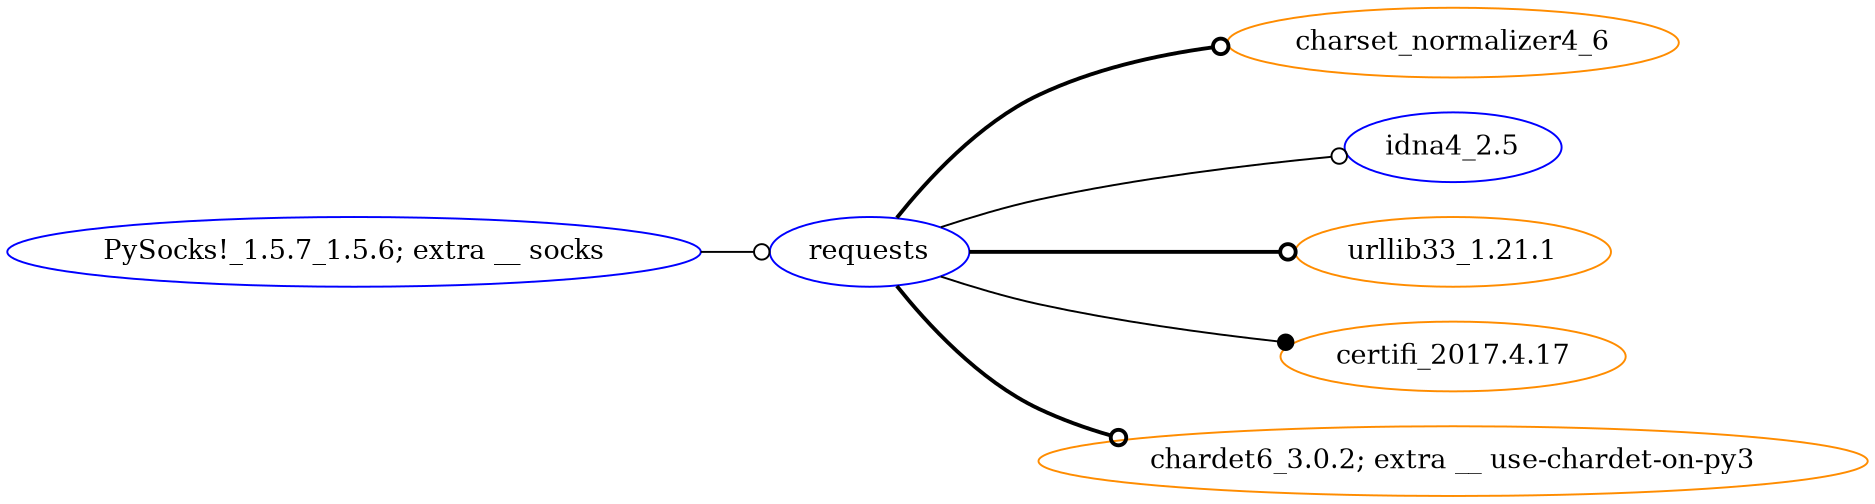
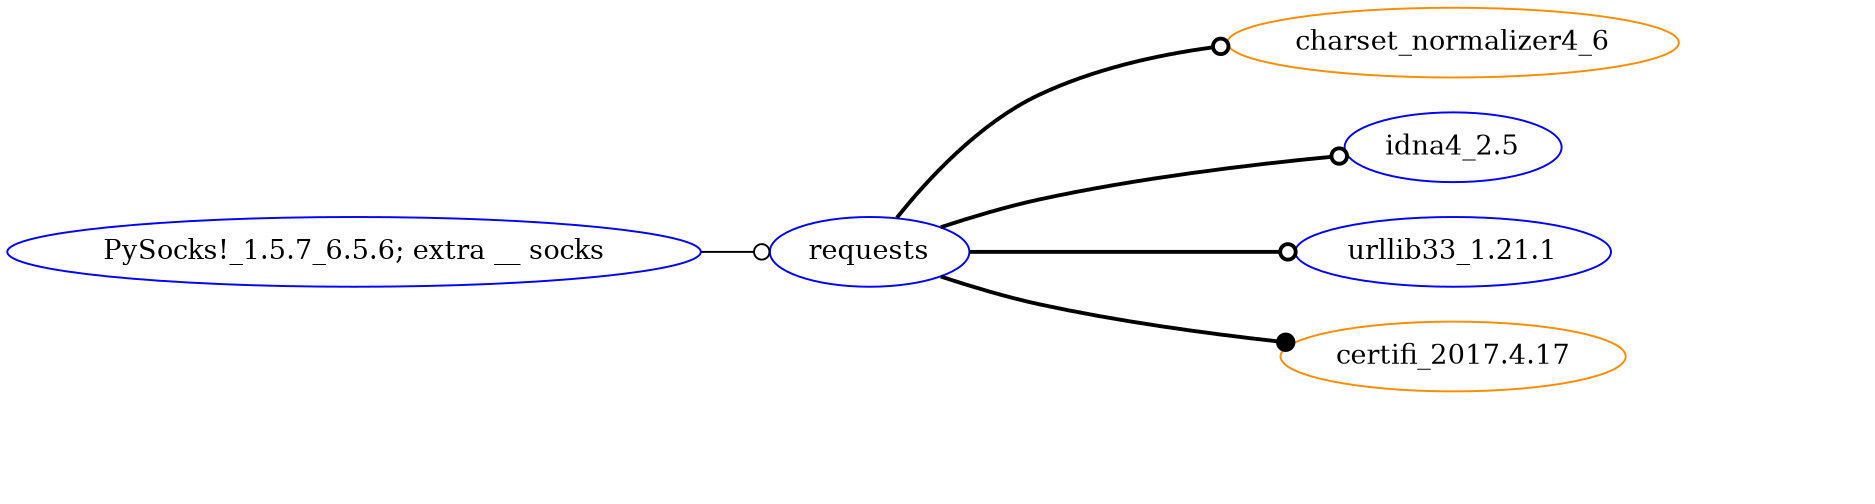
(1134, 182) -> (1134, 182)
(354, 252) -> (354, 252)
(1453, 252) -> (1453, 252)
(1108, 318) -> (1108, 318)
(1453, 461) -> none
